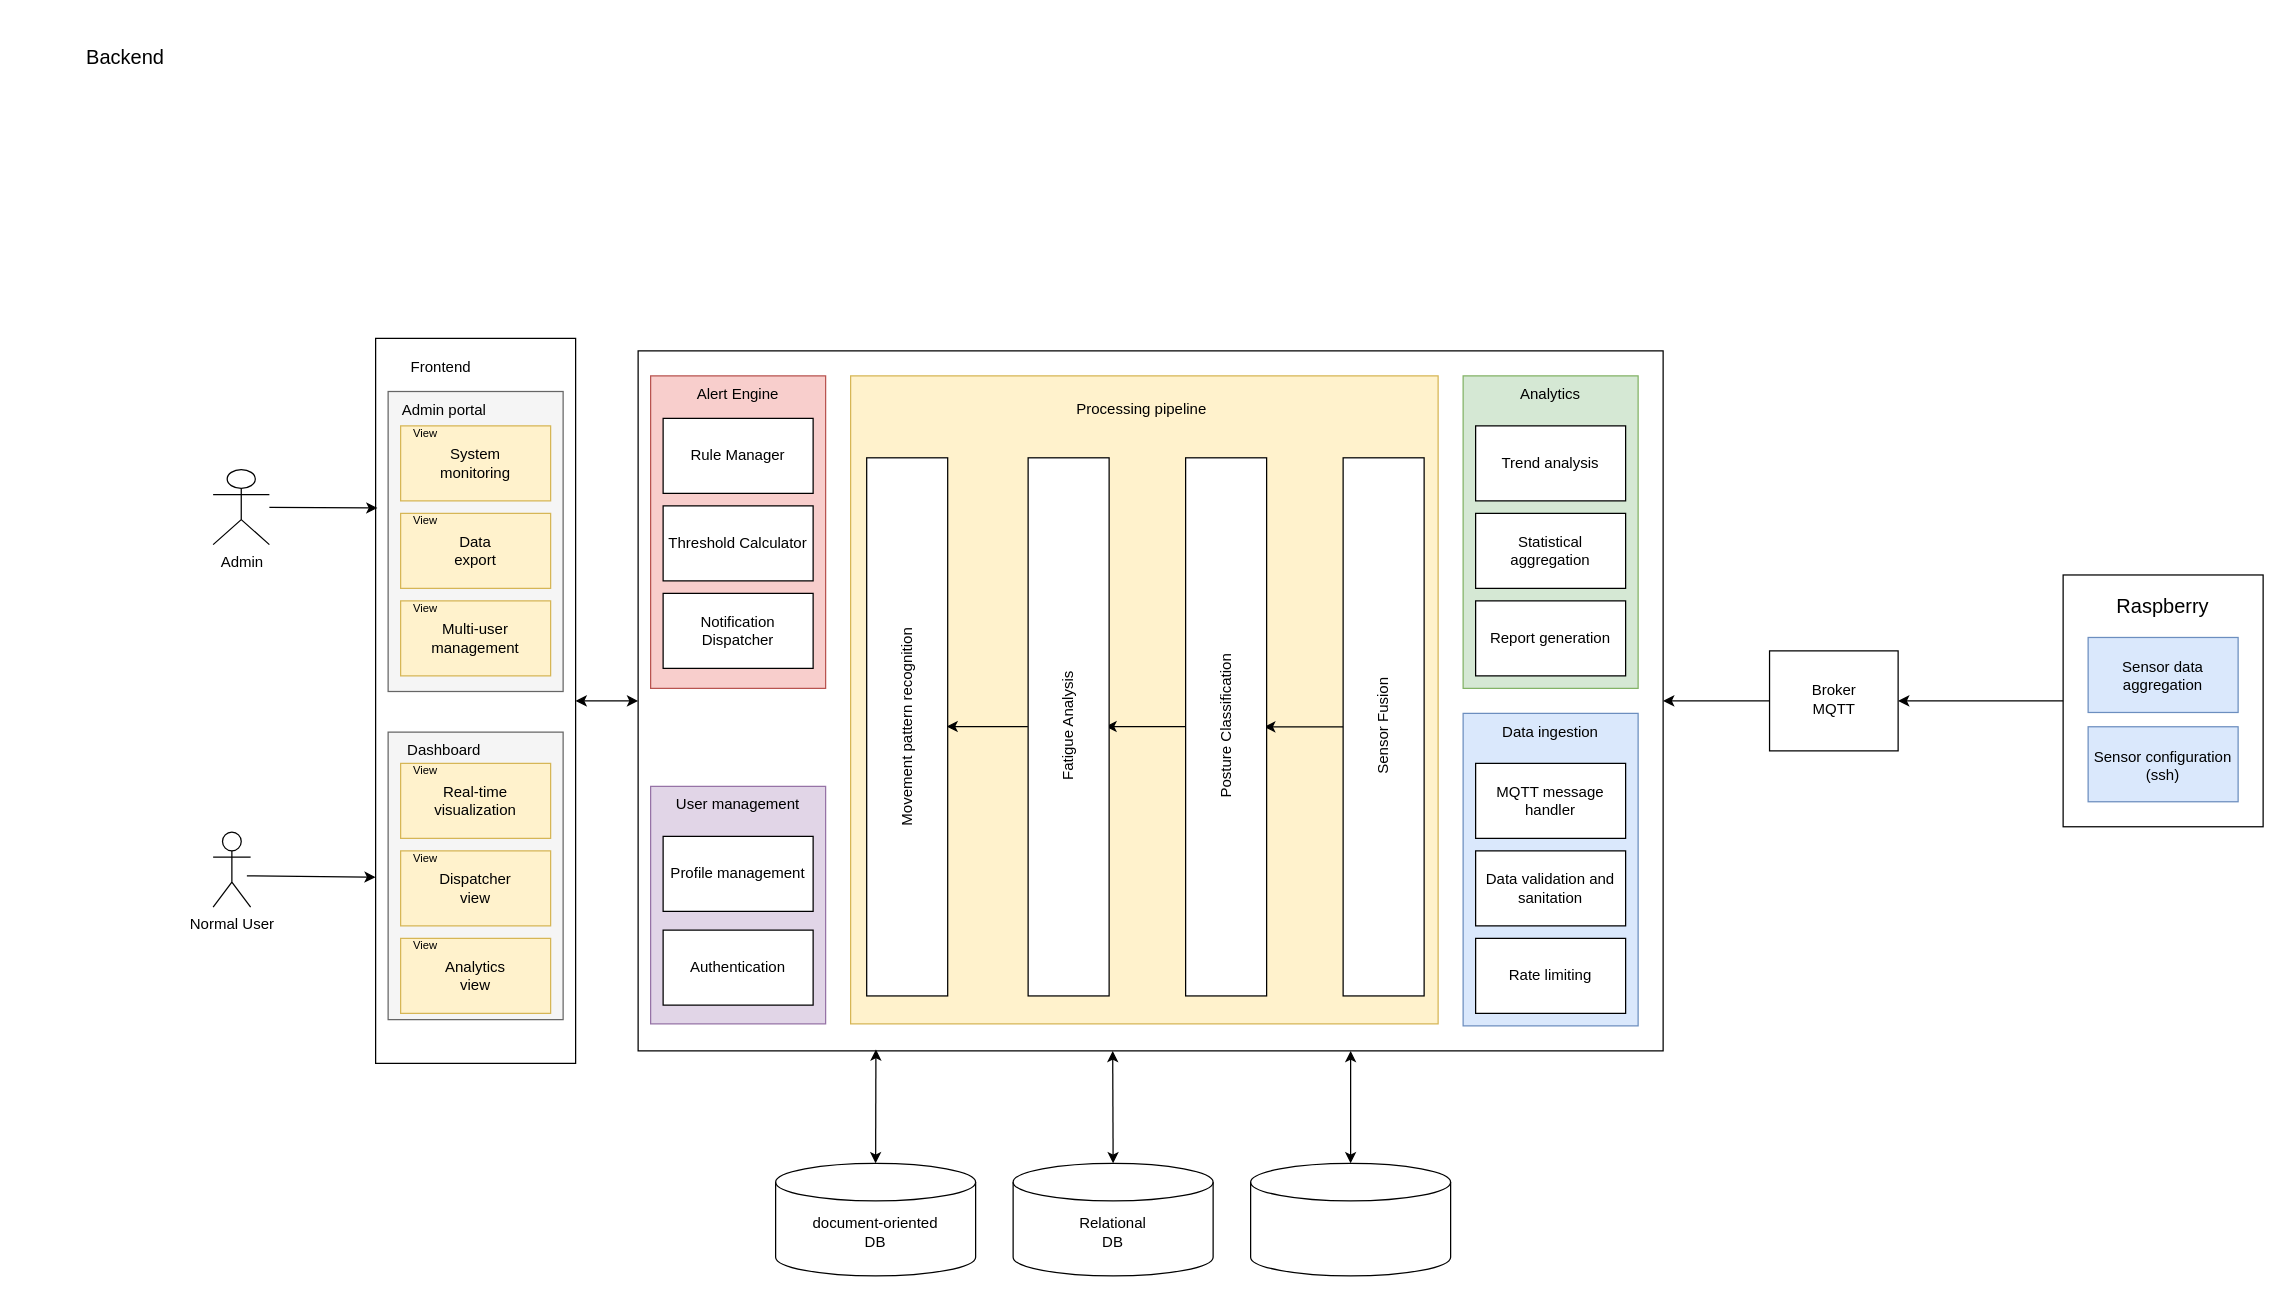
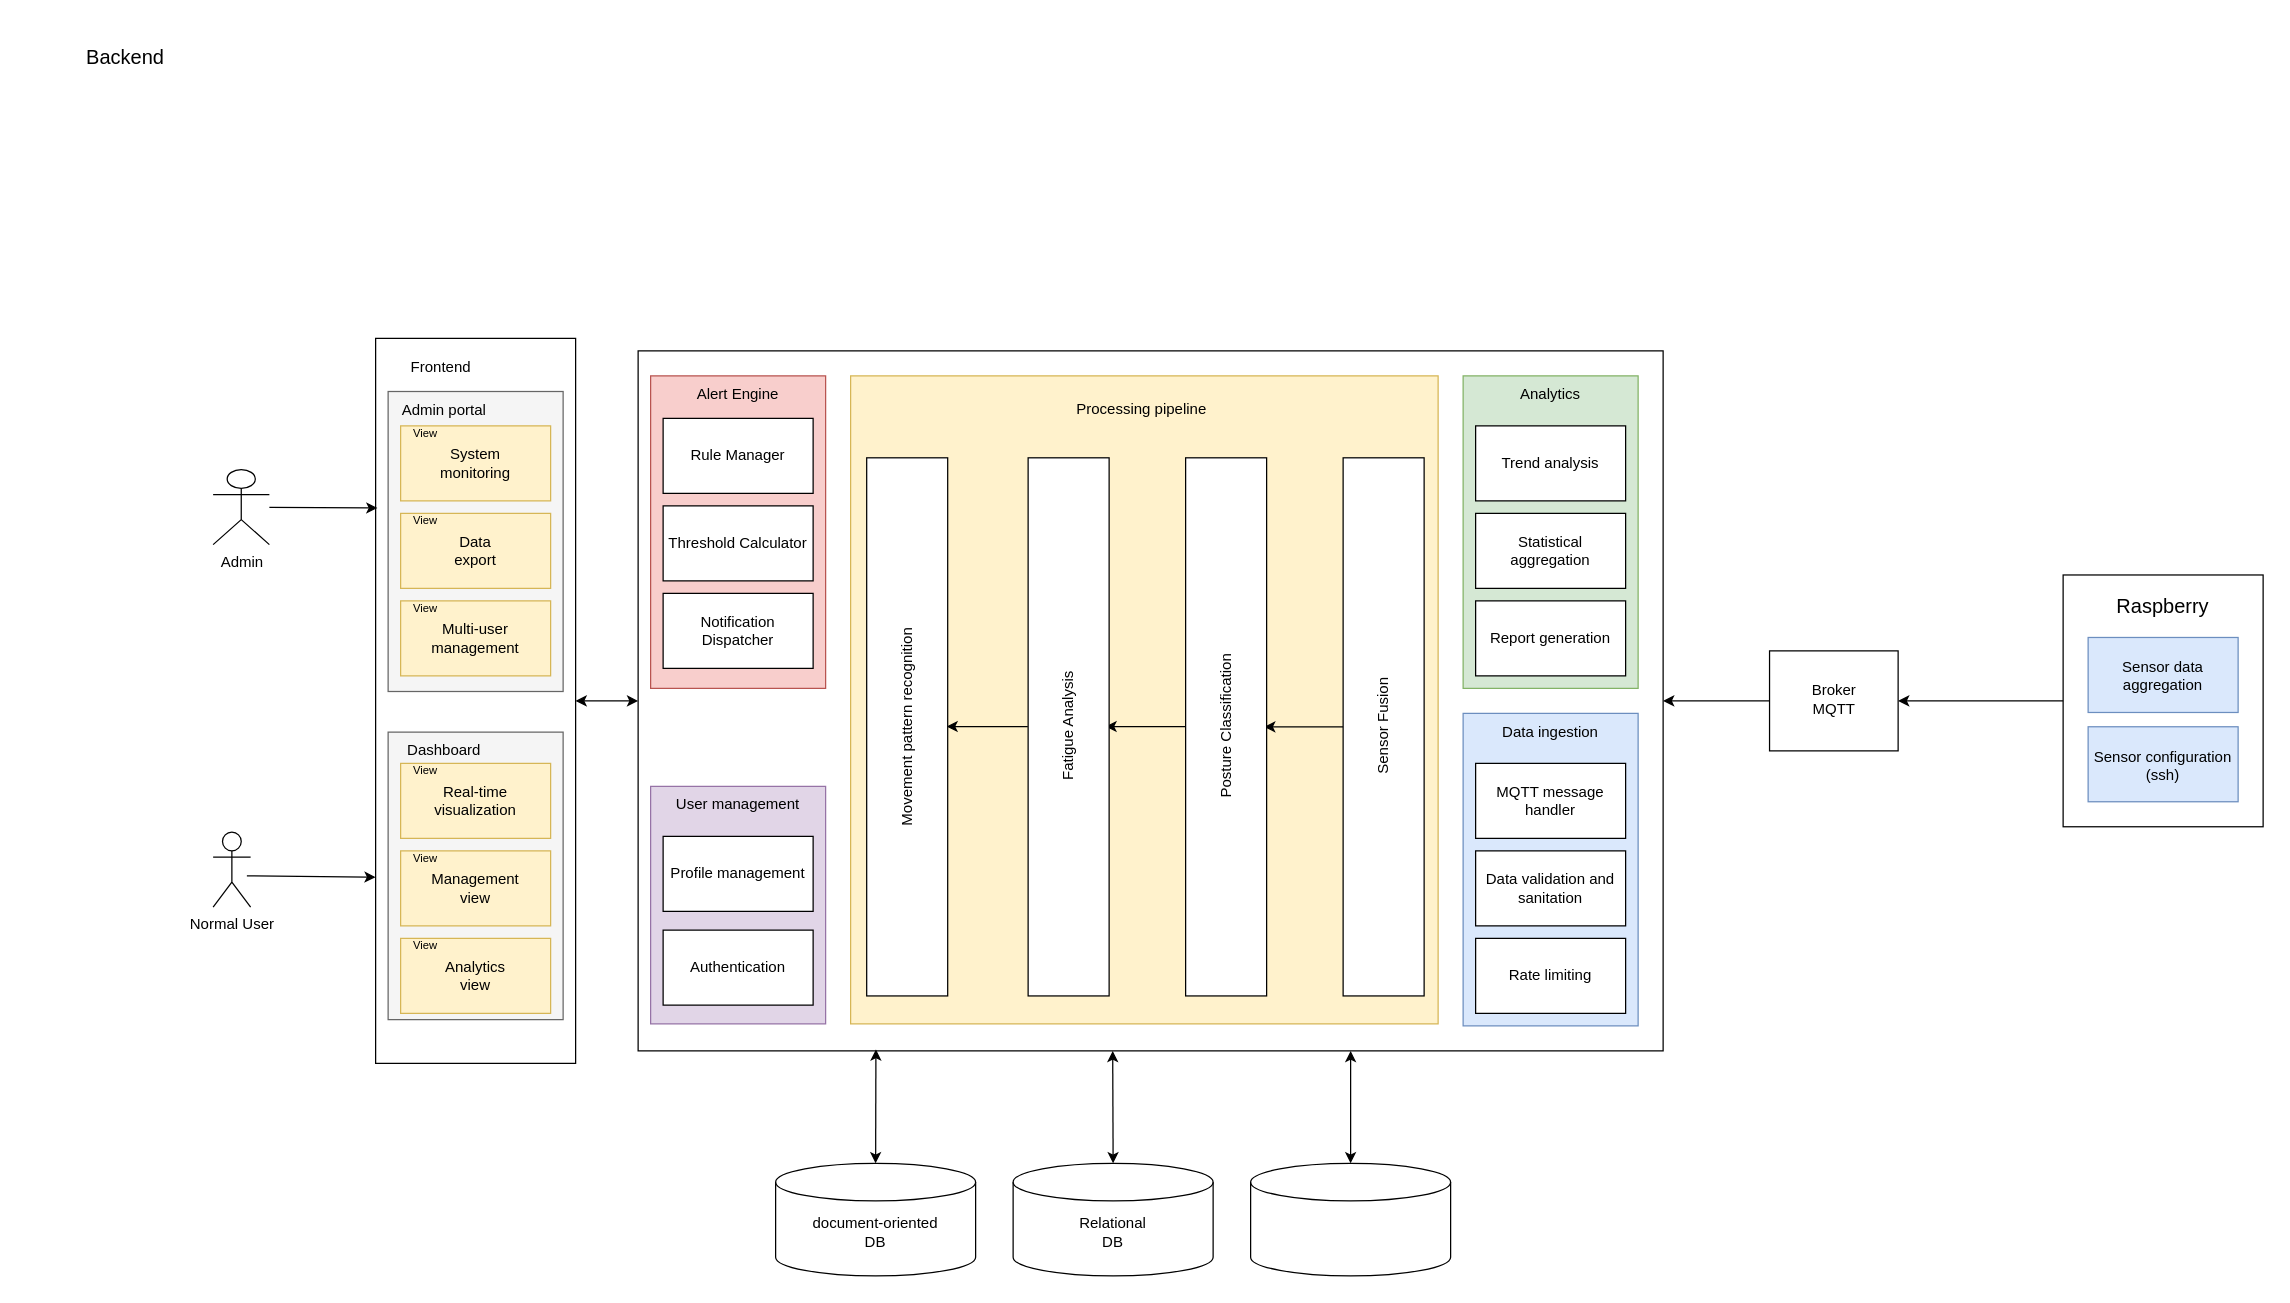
(476, 888) -> (476, 888)
